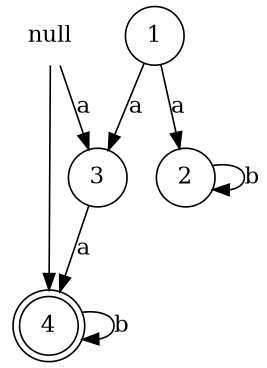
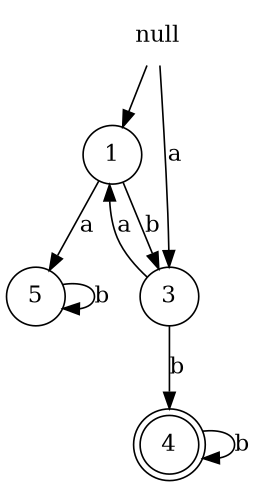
(136, 107) -> (153, 226)
(50, 169) -> (138, 89)
(186, 178) -> (36, 297)
none -> (120, 243)
(84, 248) -> (178, 367)
